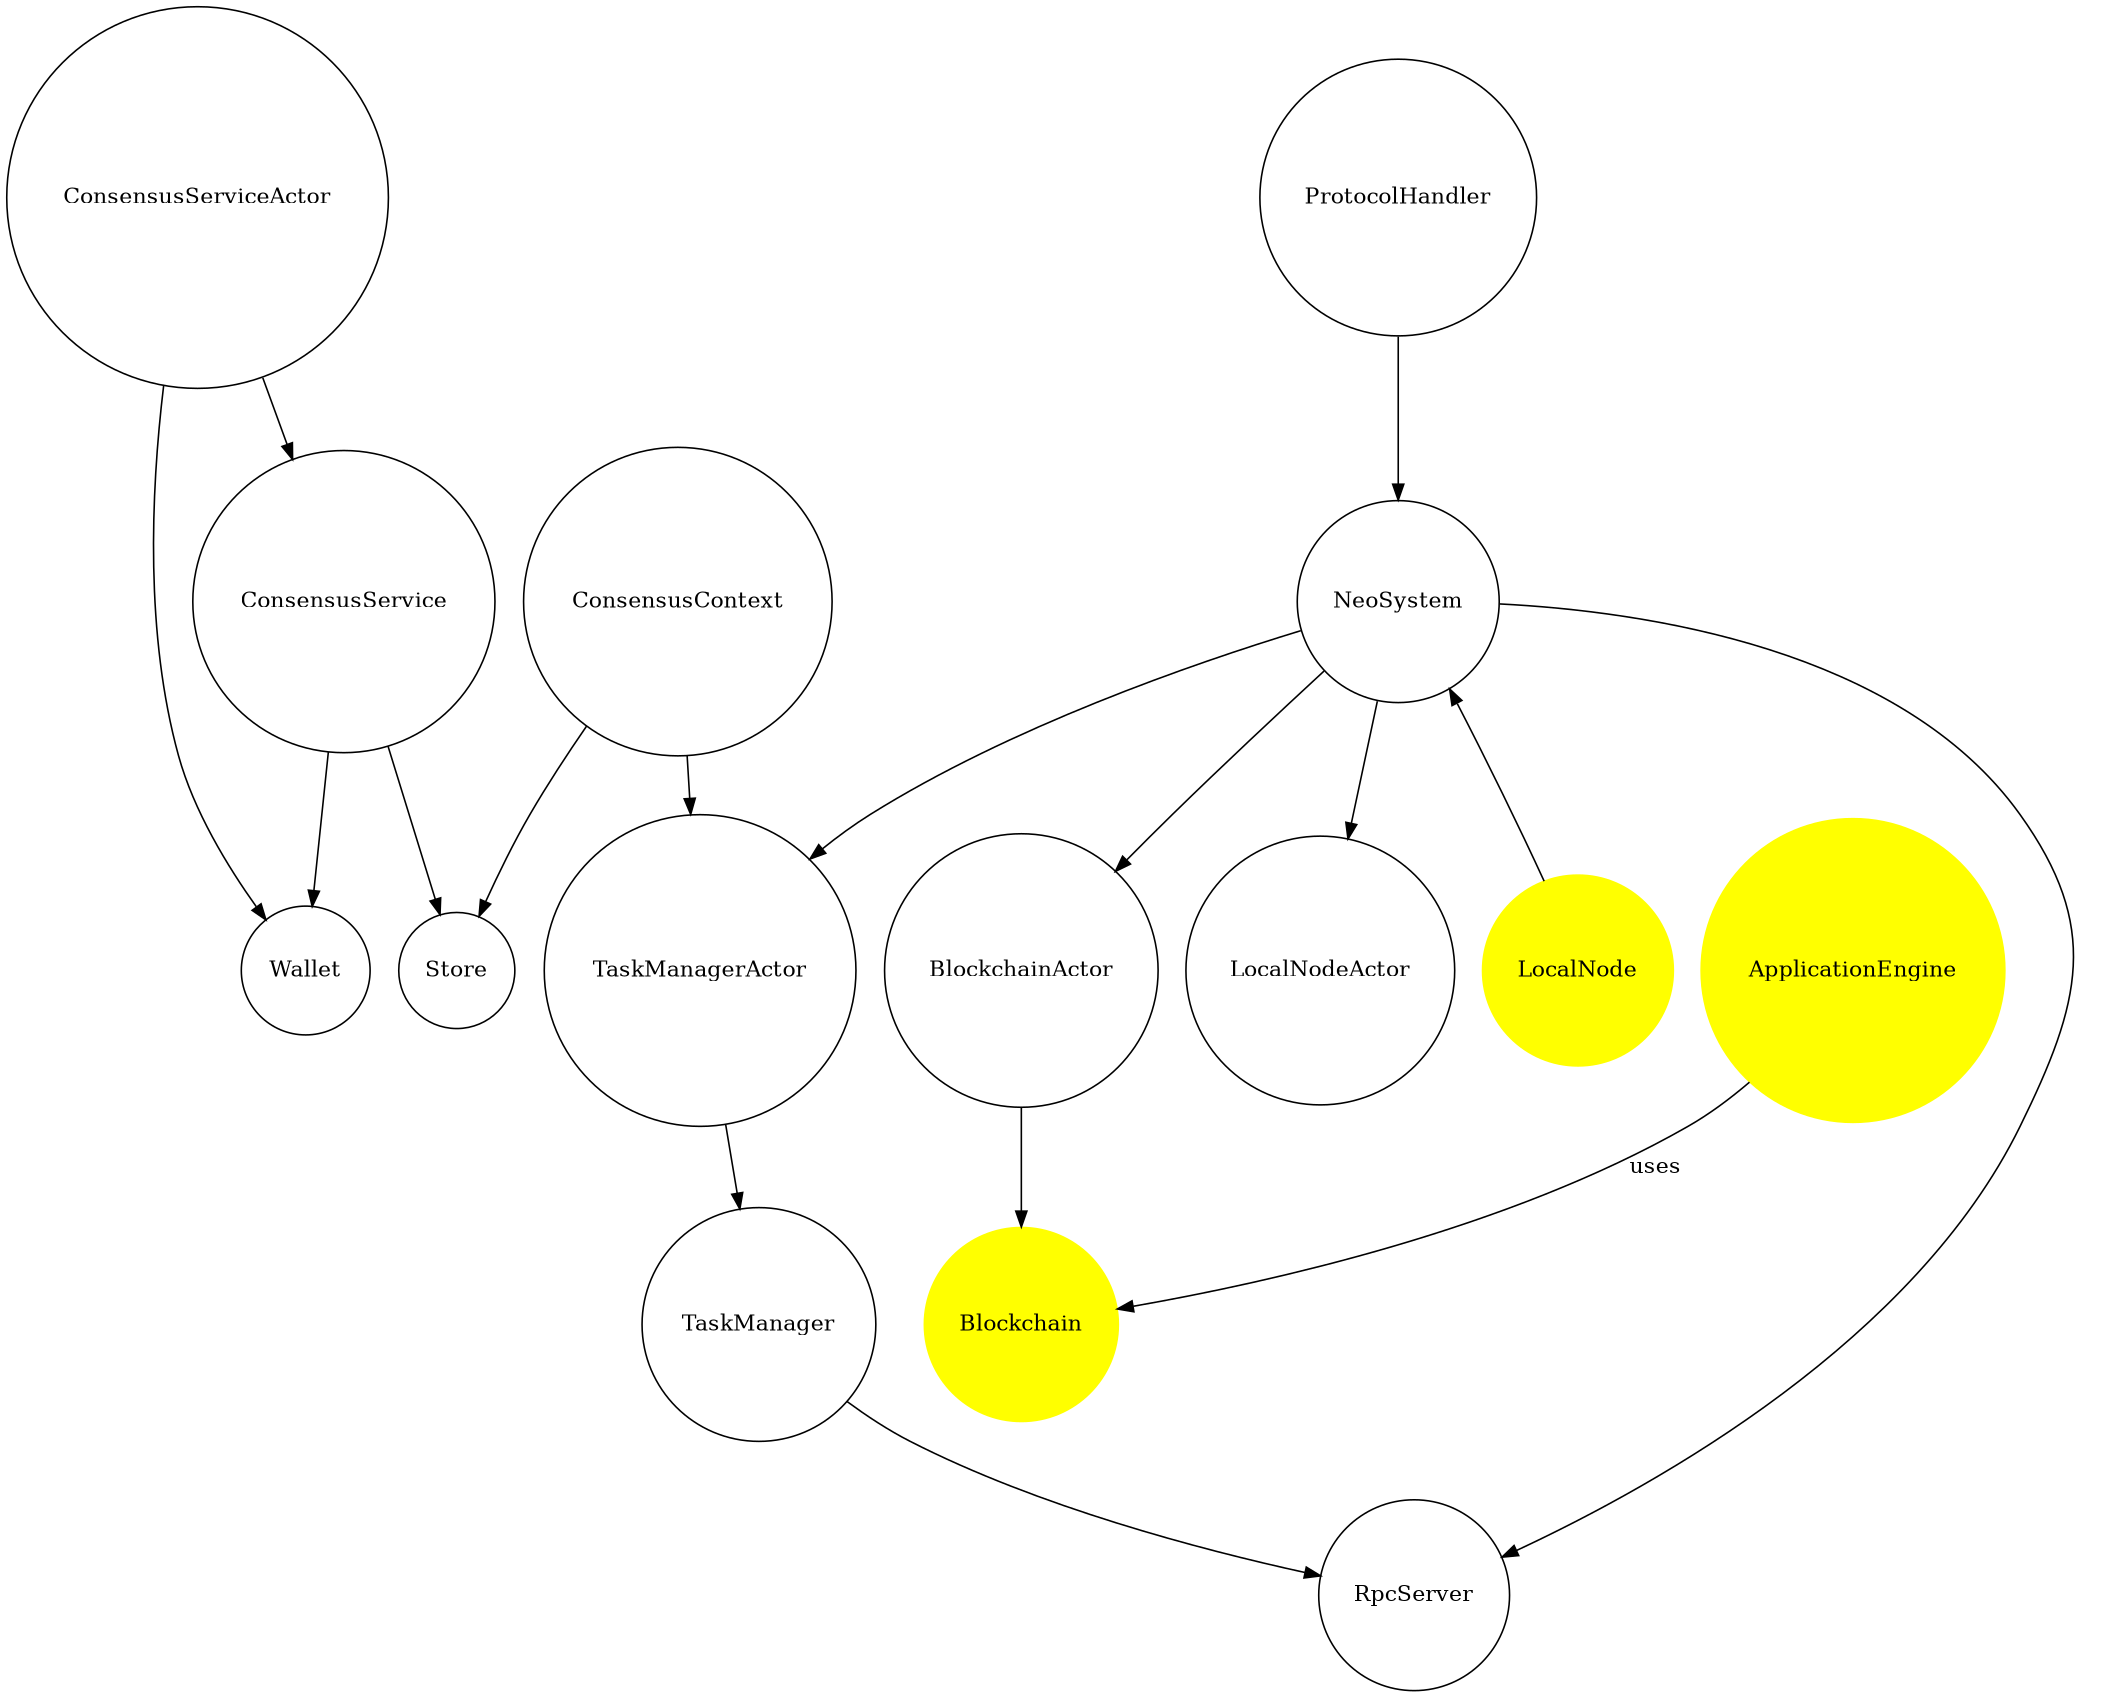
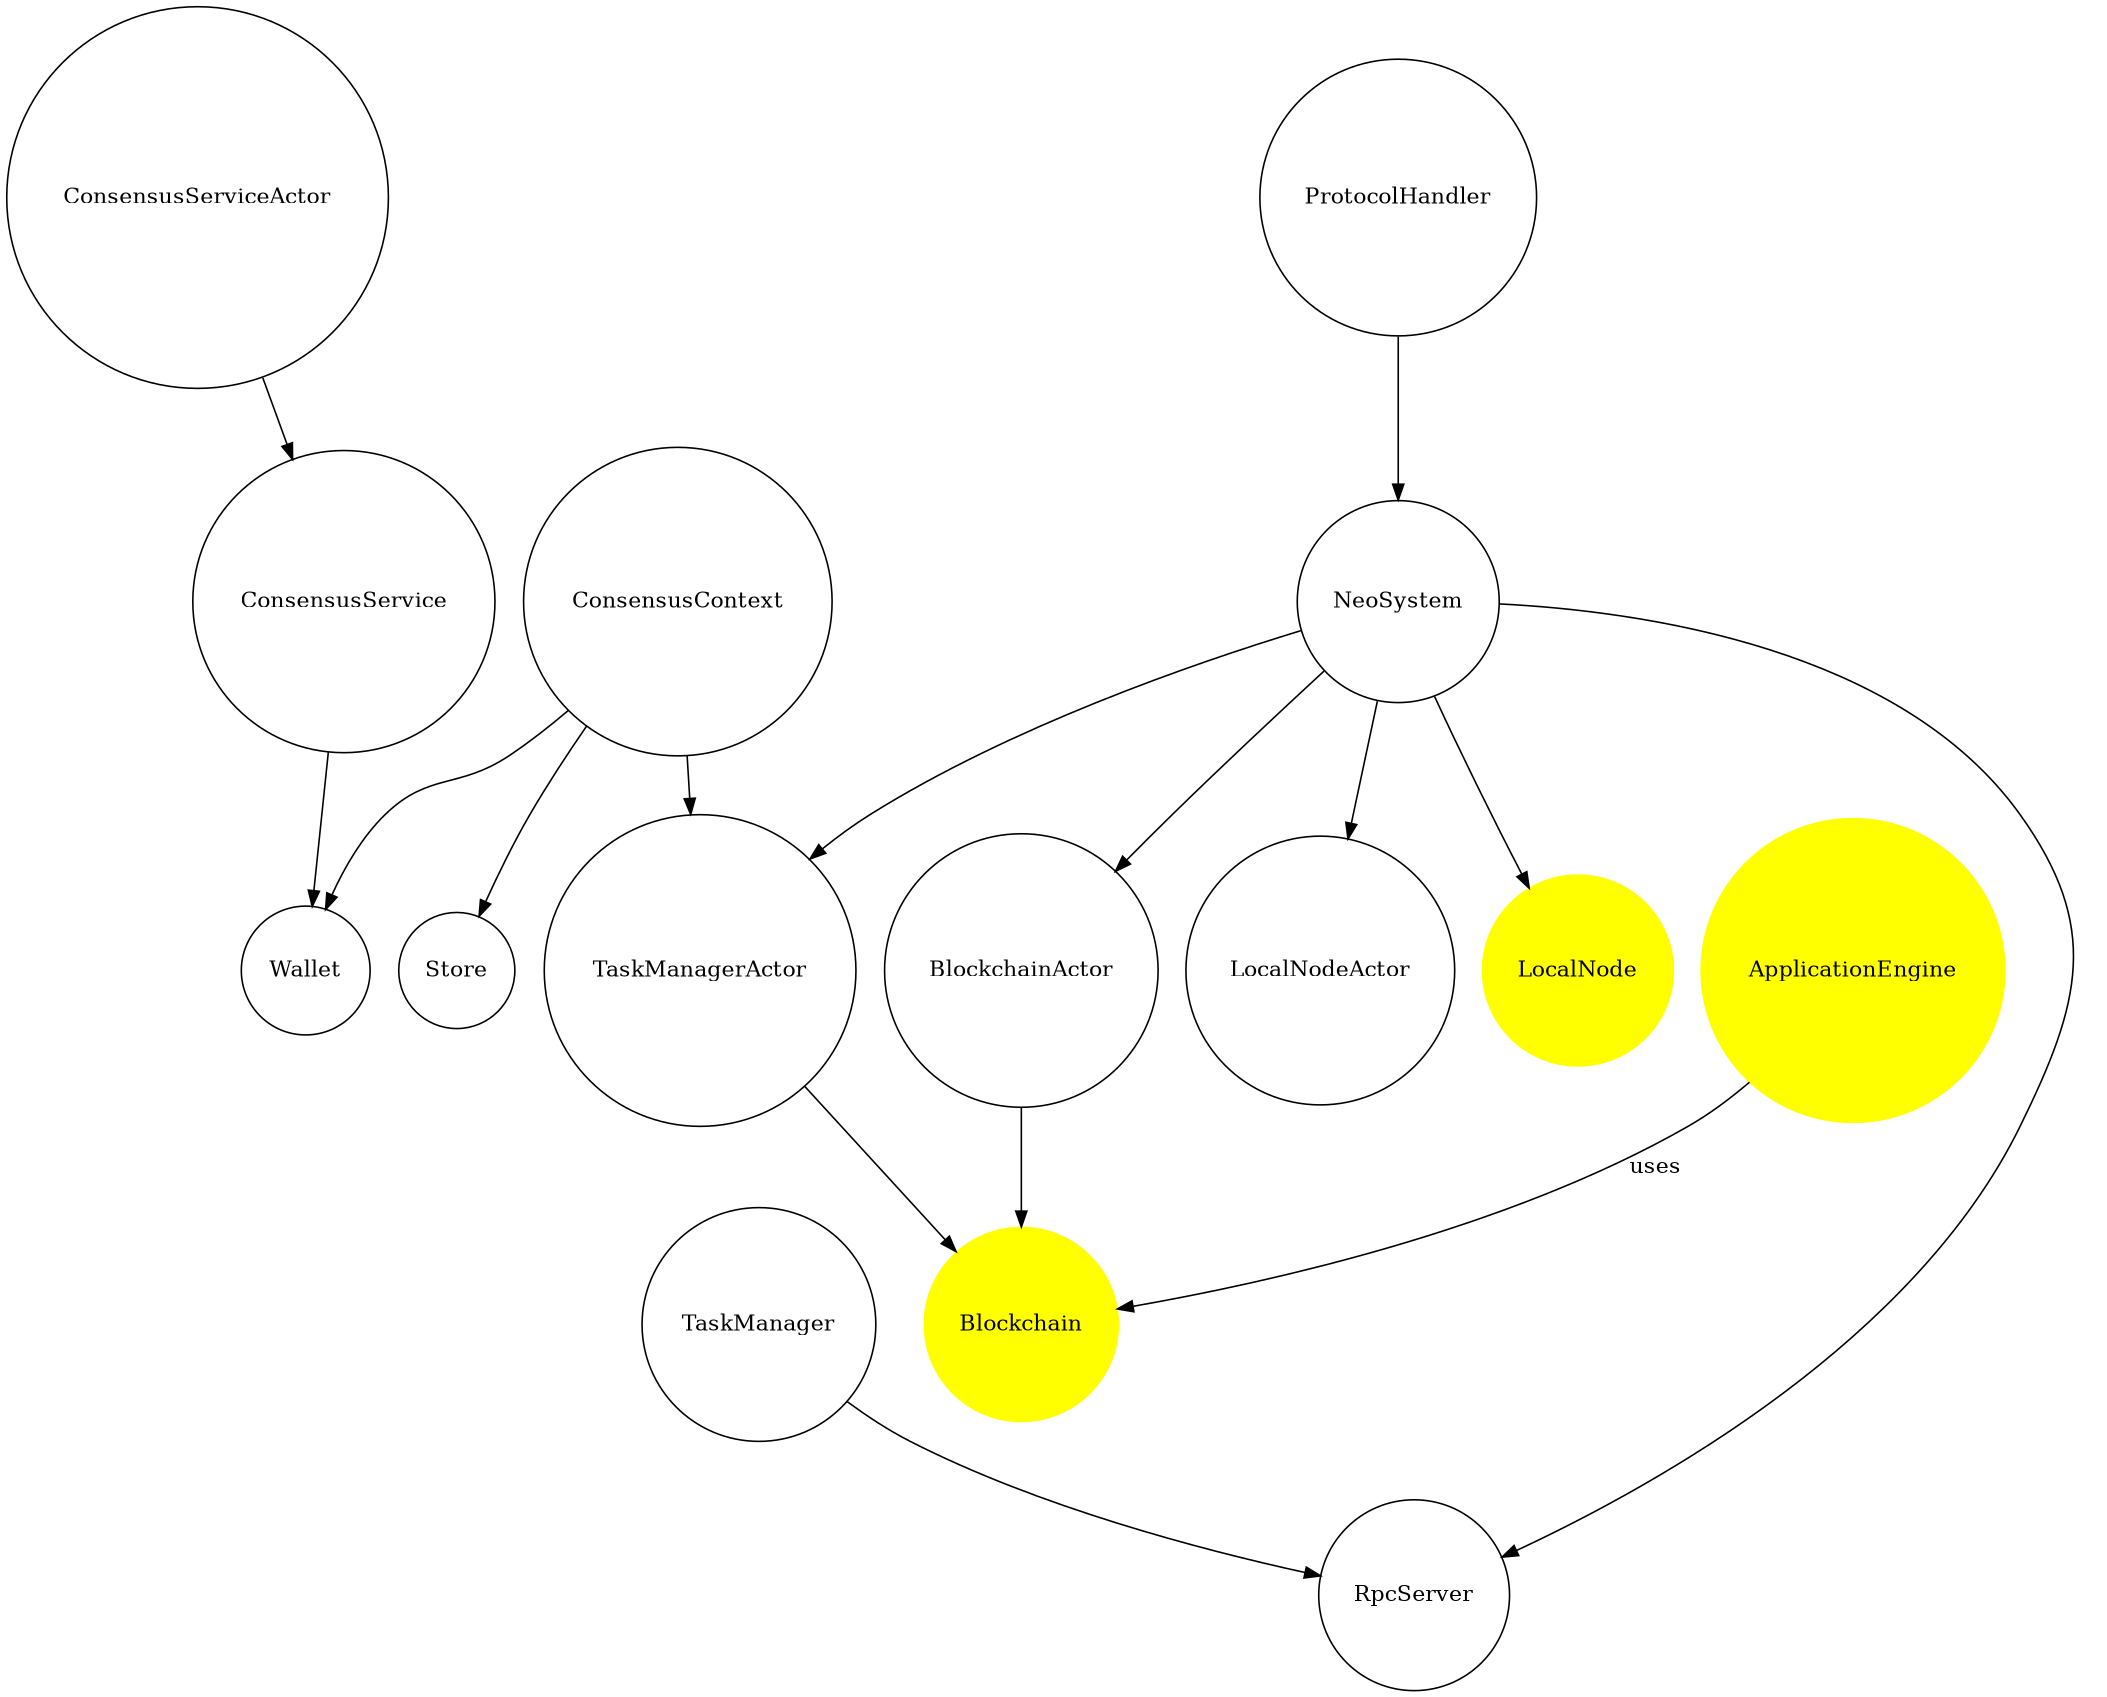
(160, 657) -> (435, 785)
(1502, 792) -> (1477, 786)
(412, 823) -> none
(731, 1159) -> (875, 1163)
